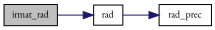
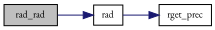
(31, 15) -> (31, 15)
(185, 15) -> (185, 15)
